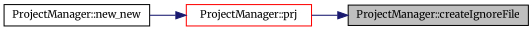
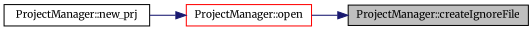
(77, 15) -> (77, 15)
(249, 15) -> (249, 15)
